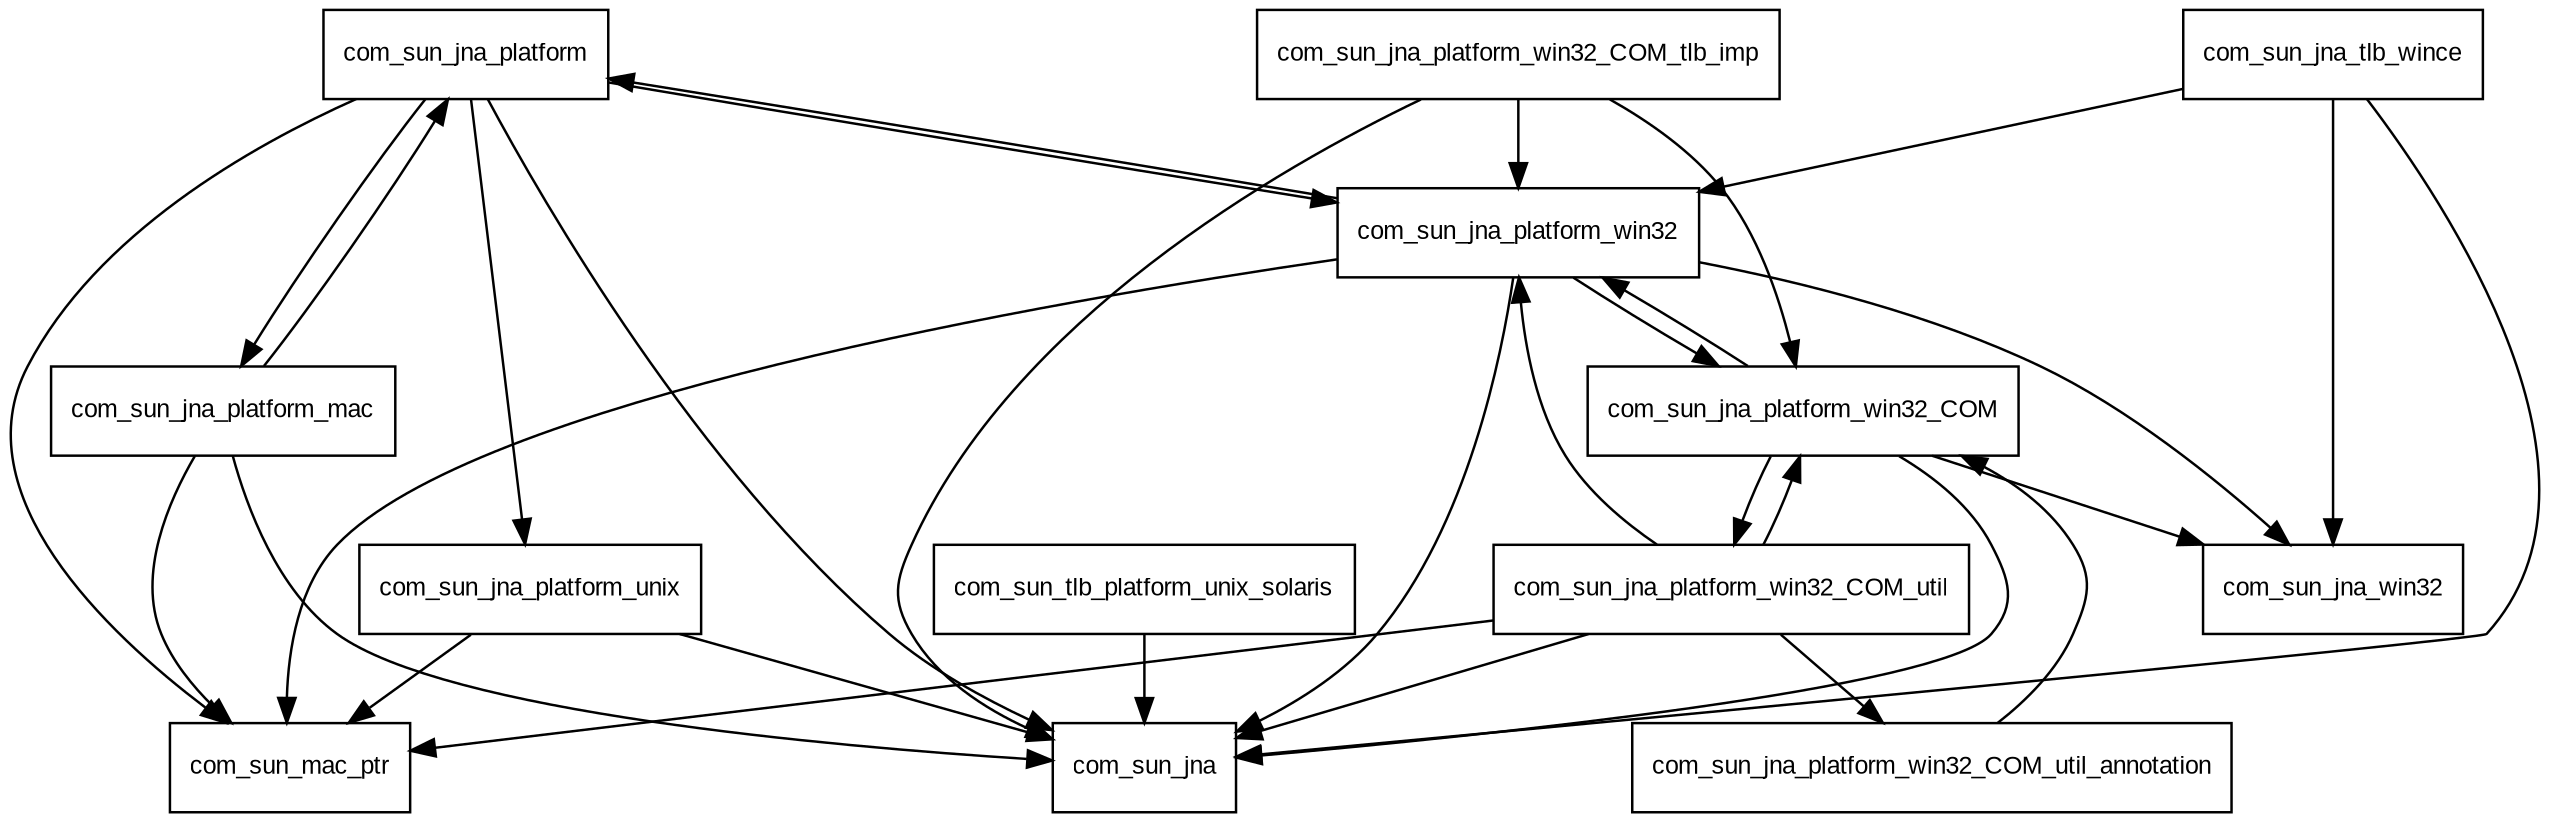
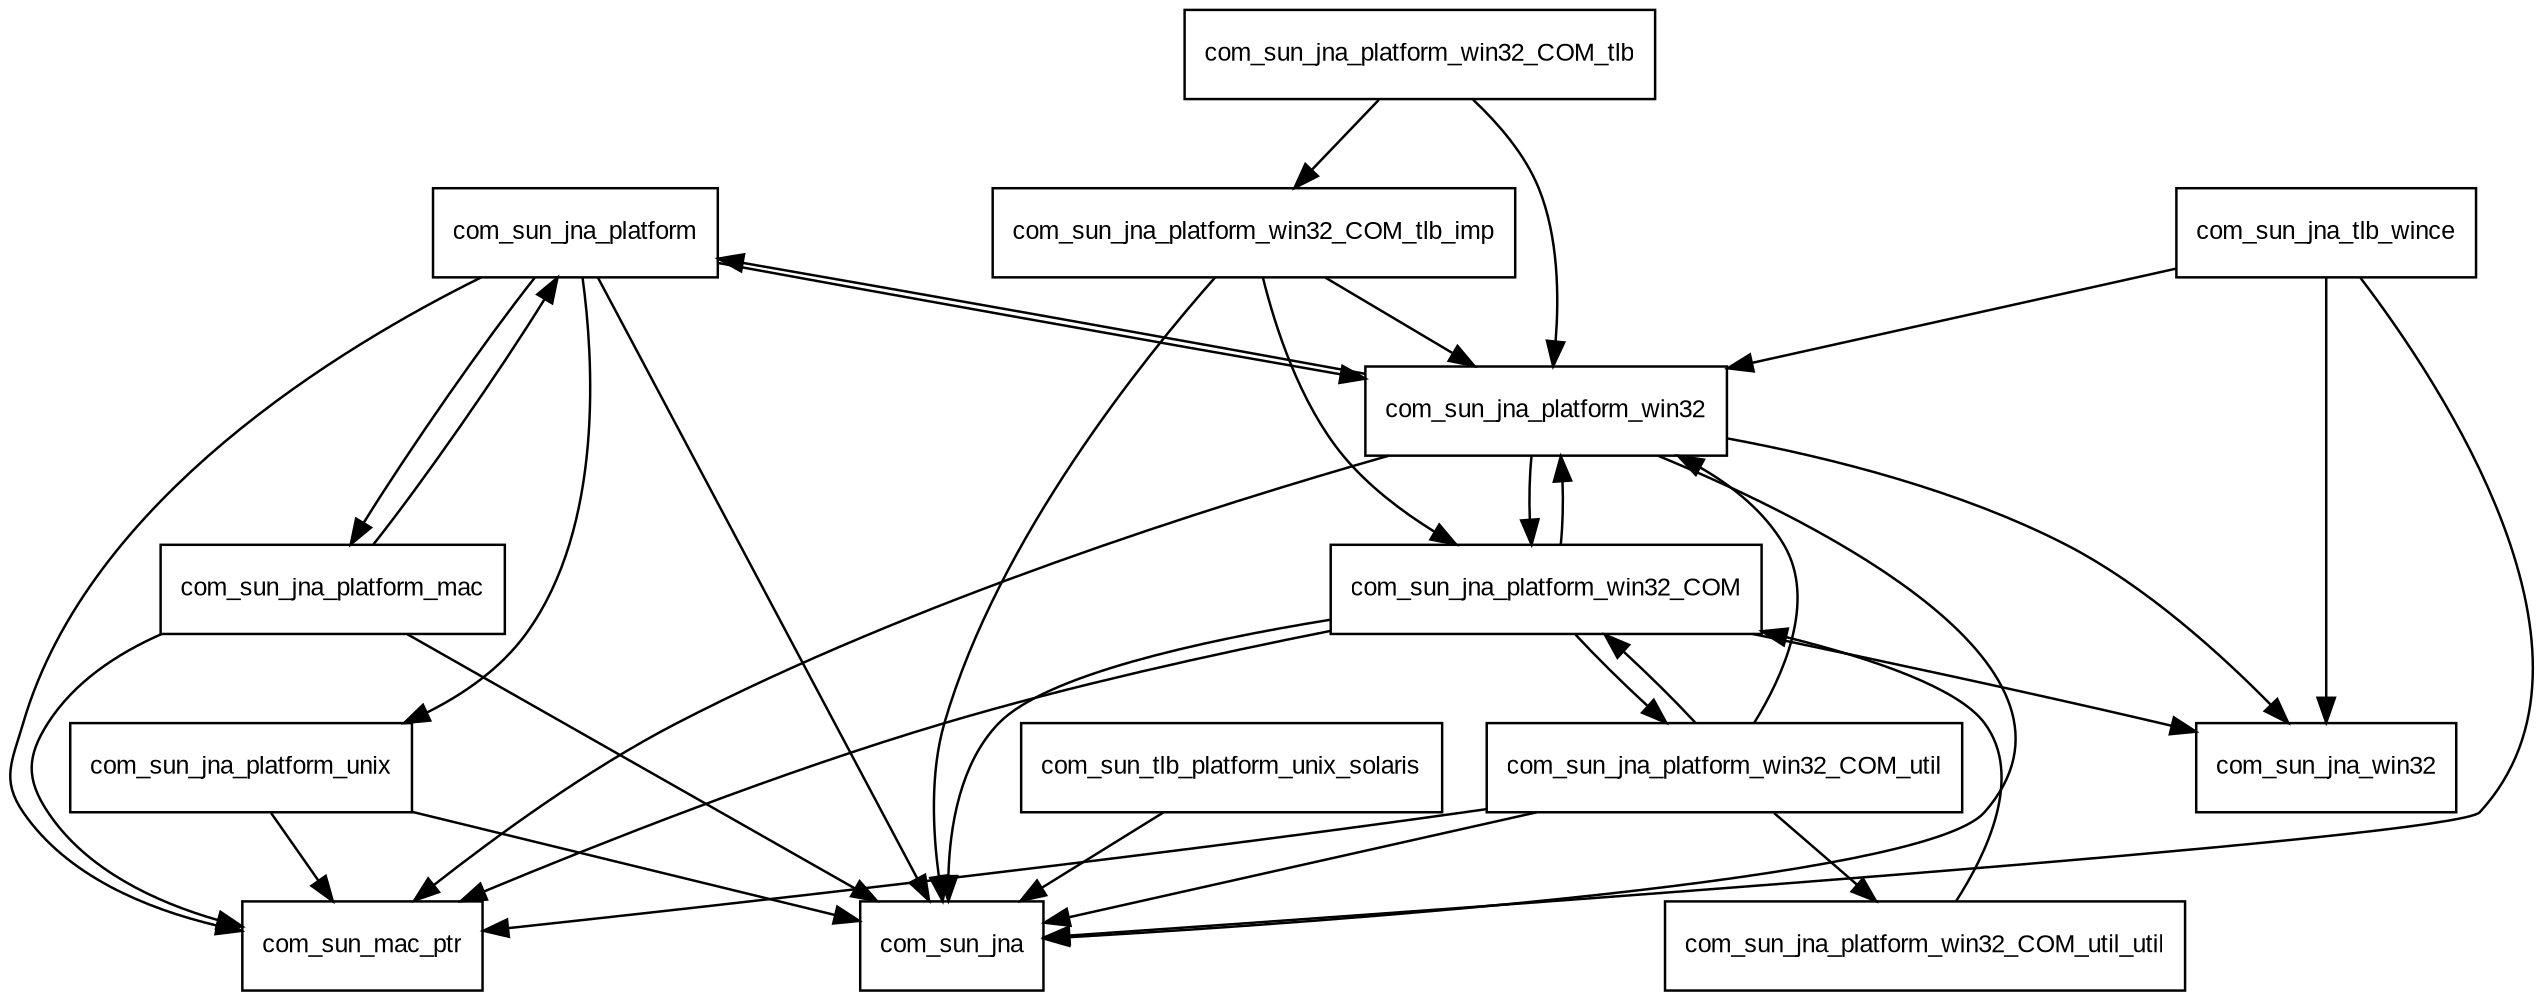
none -> (1420, 54)
none -> (900, 737)
(1932, 768) -> (1925, 946)
